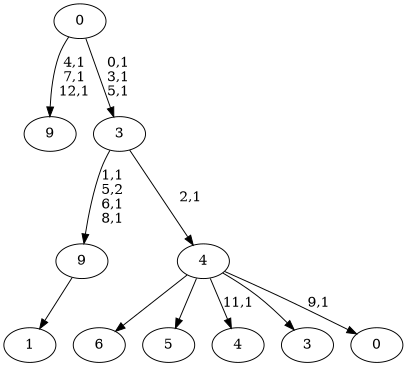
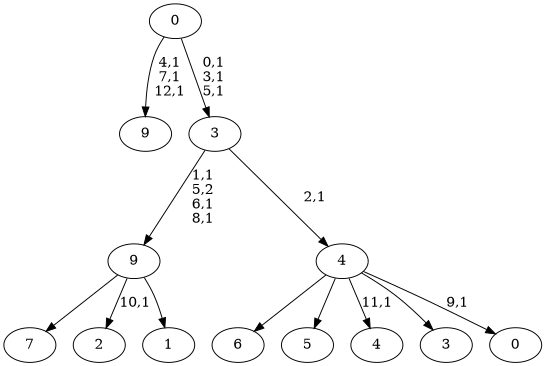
none -> (30, 345)
none -> (99, 345)
